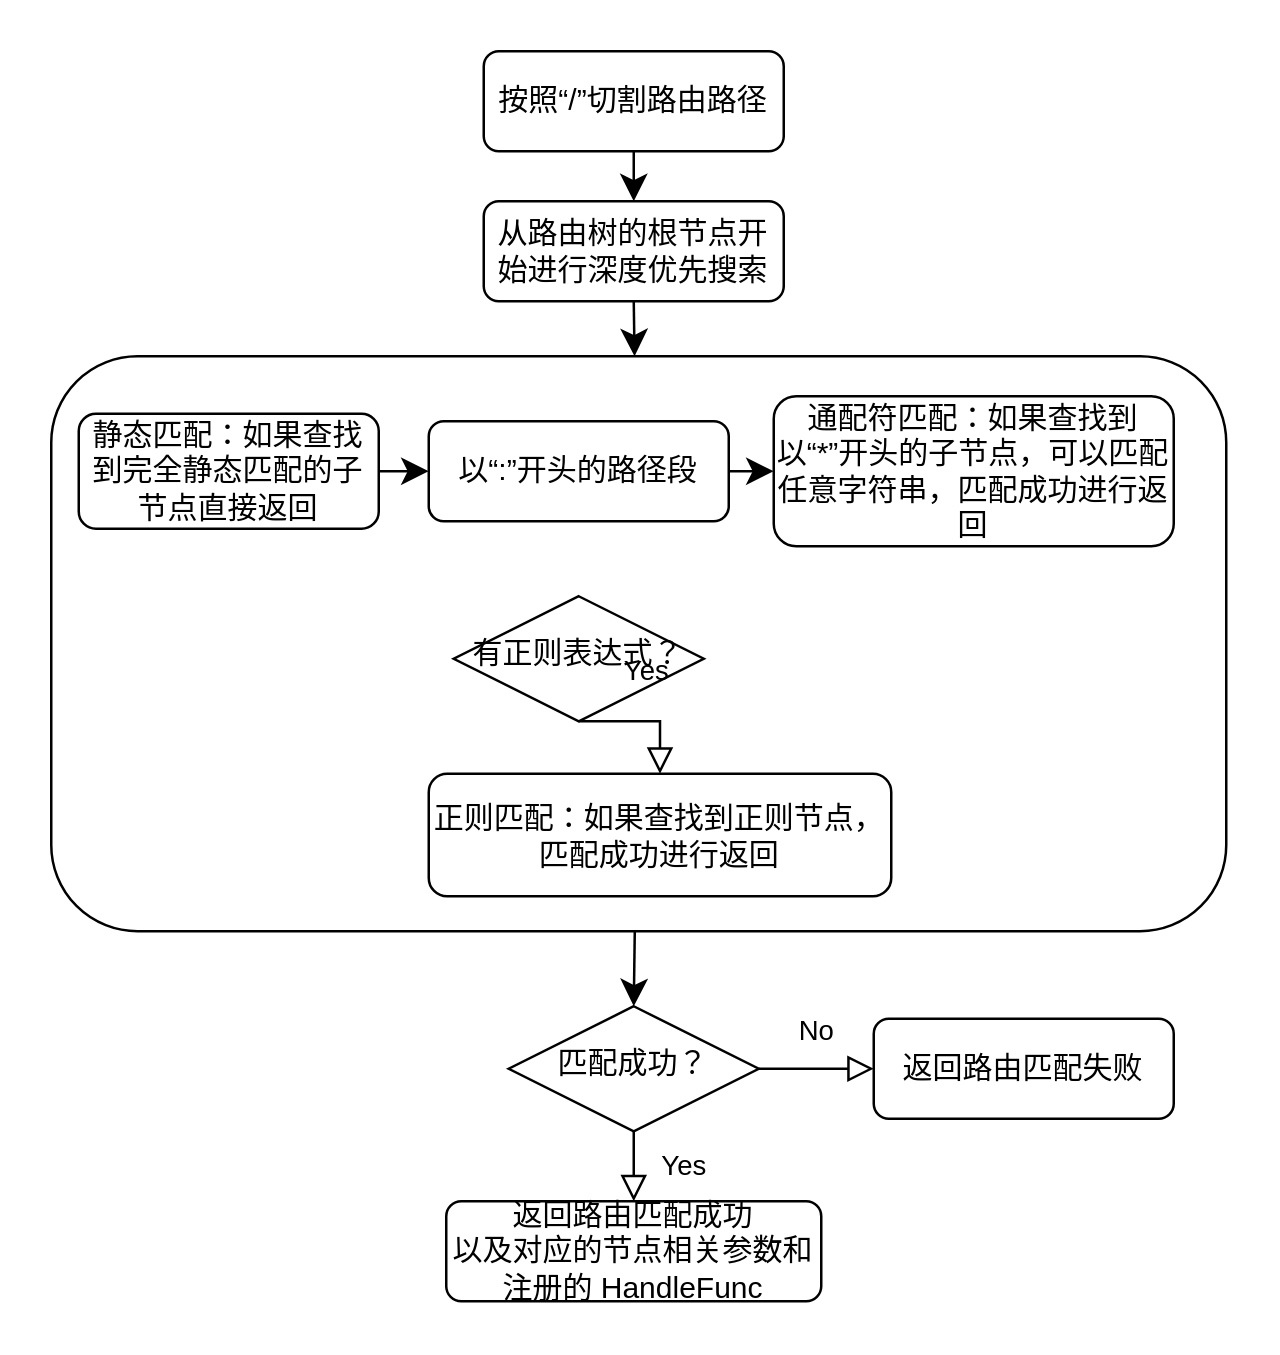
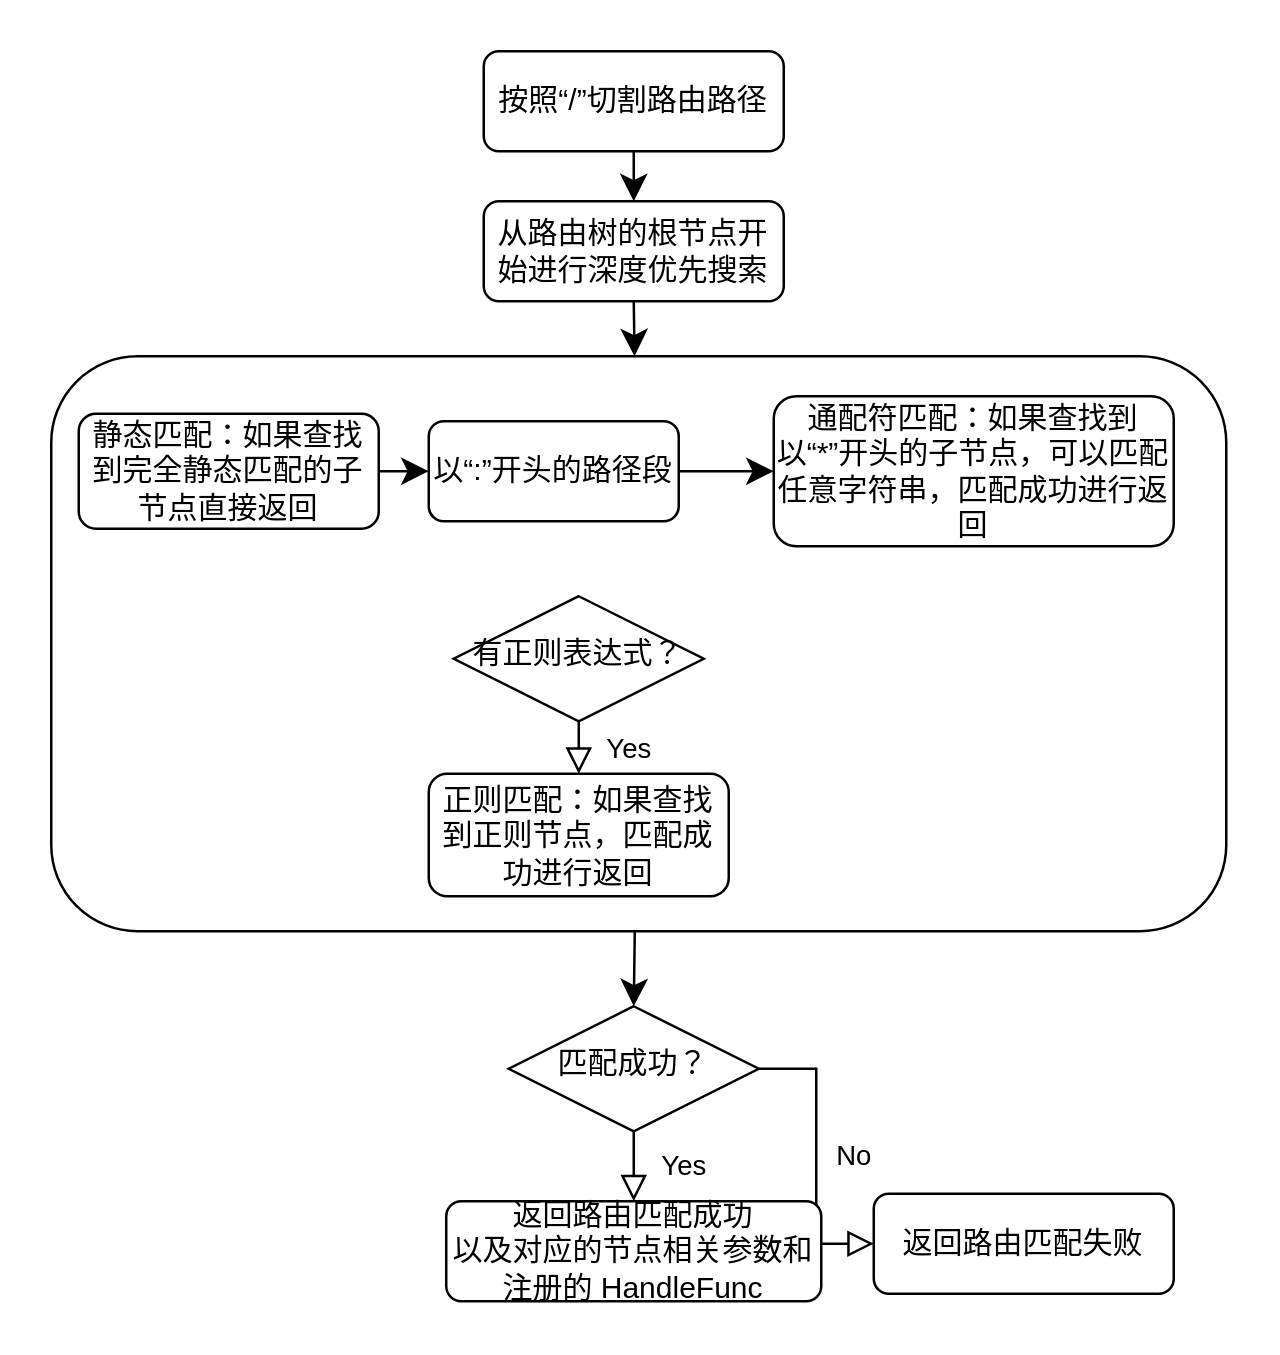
(579, 471) -> (554, 471)
(660, 835) -> (579, 835)
(1024, 1069) -> (1024, 1244)
